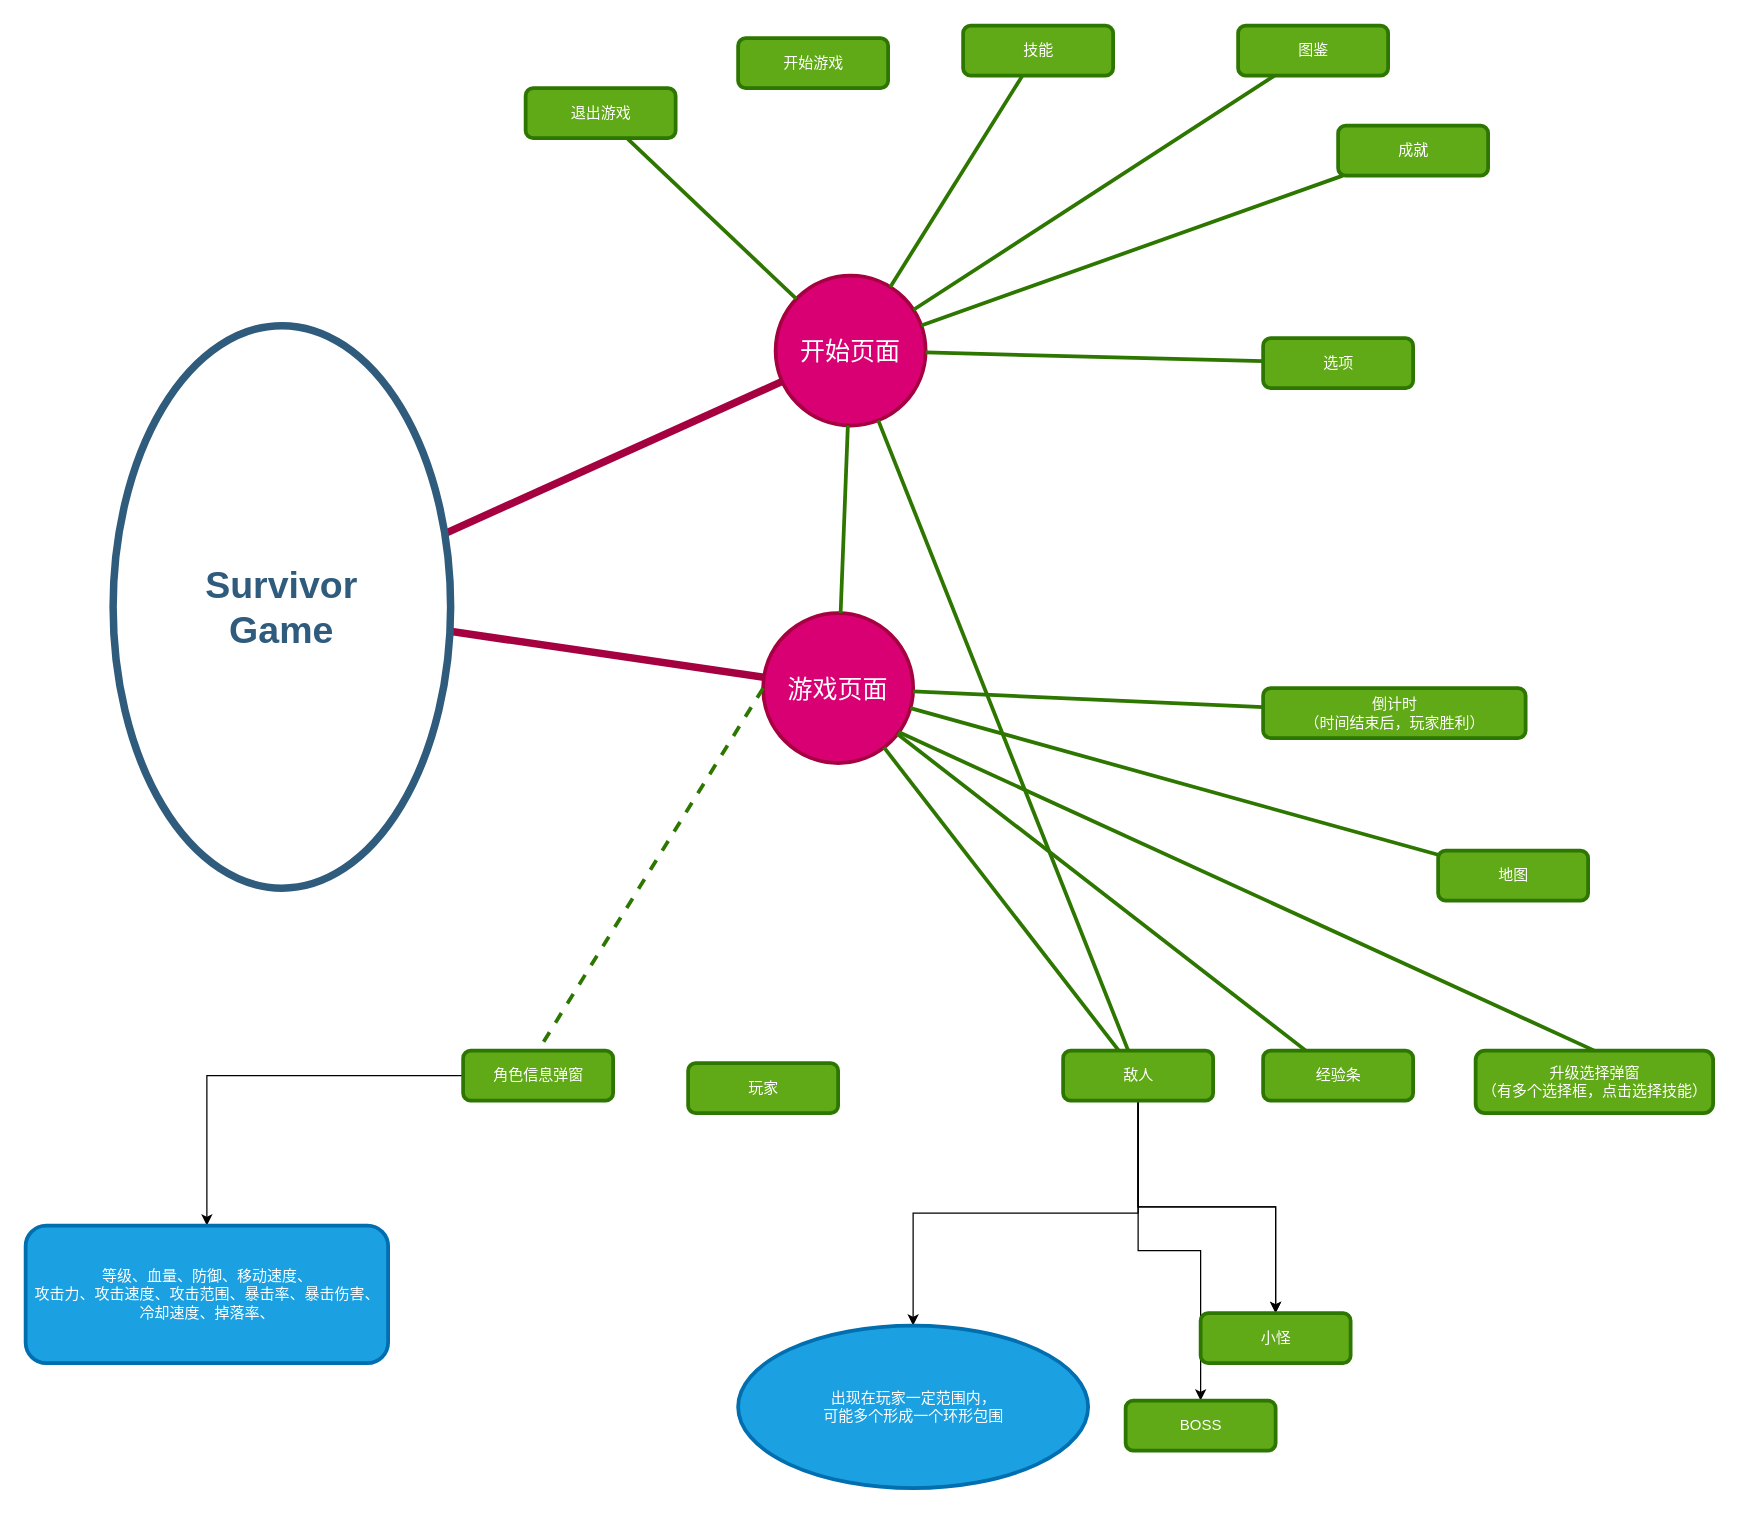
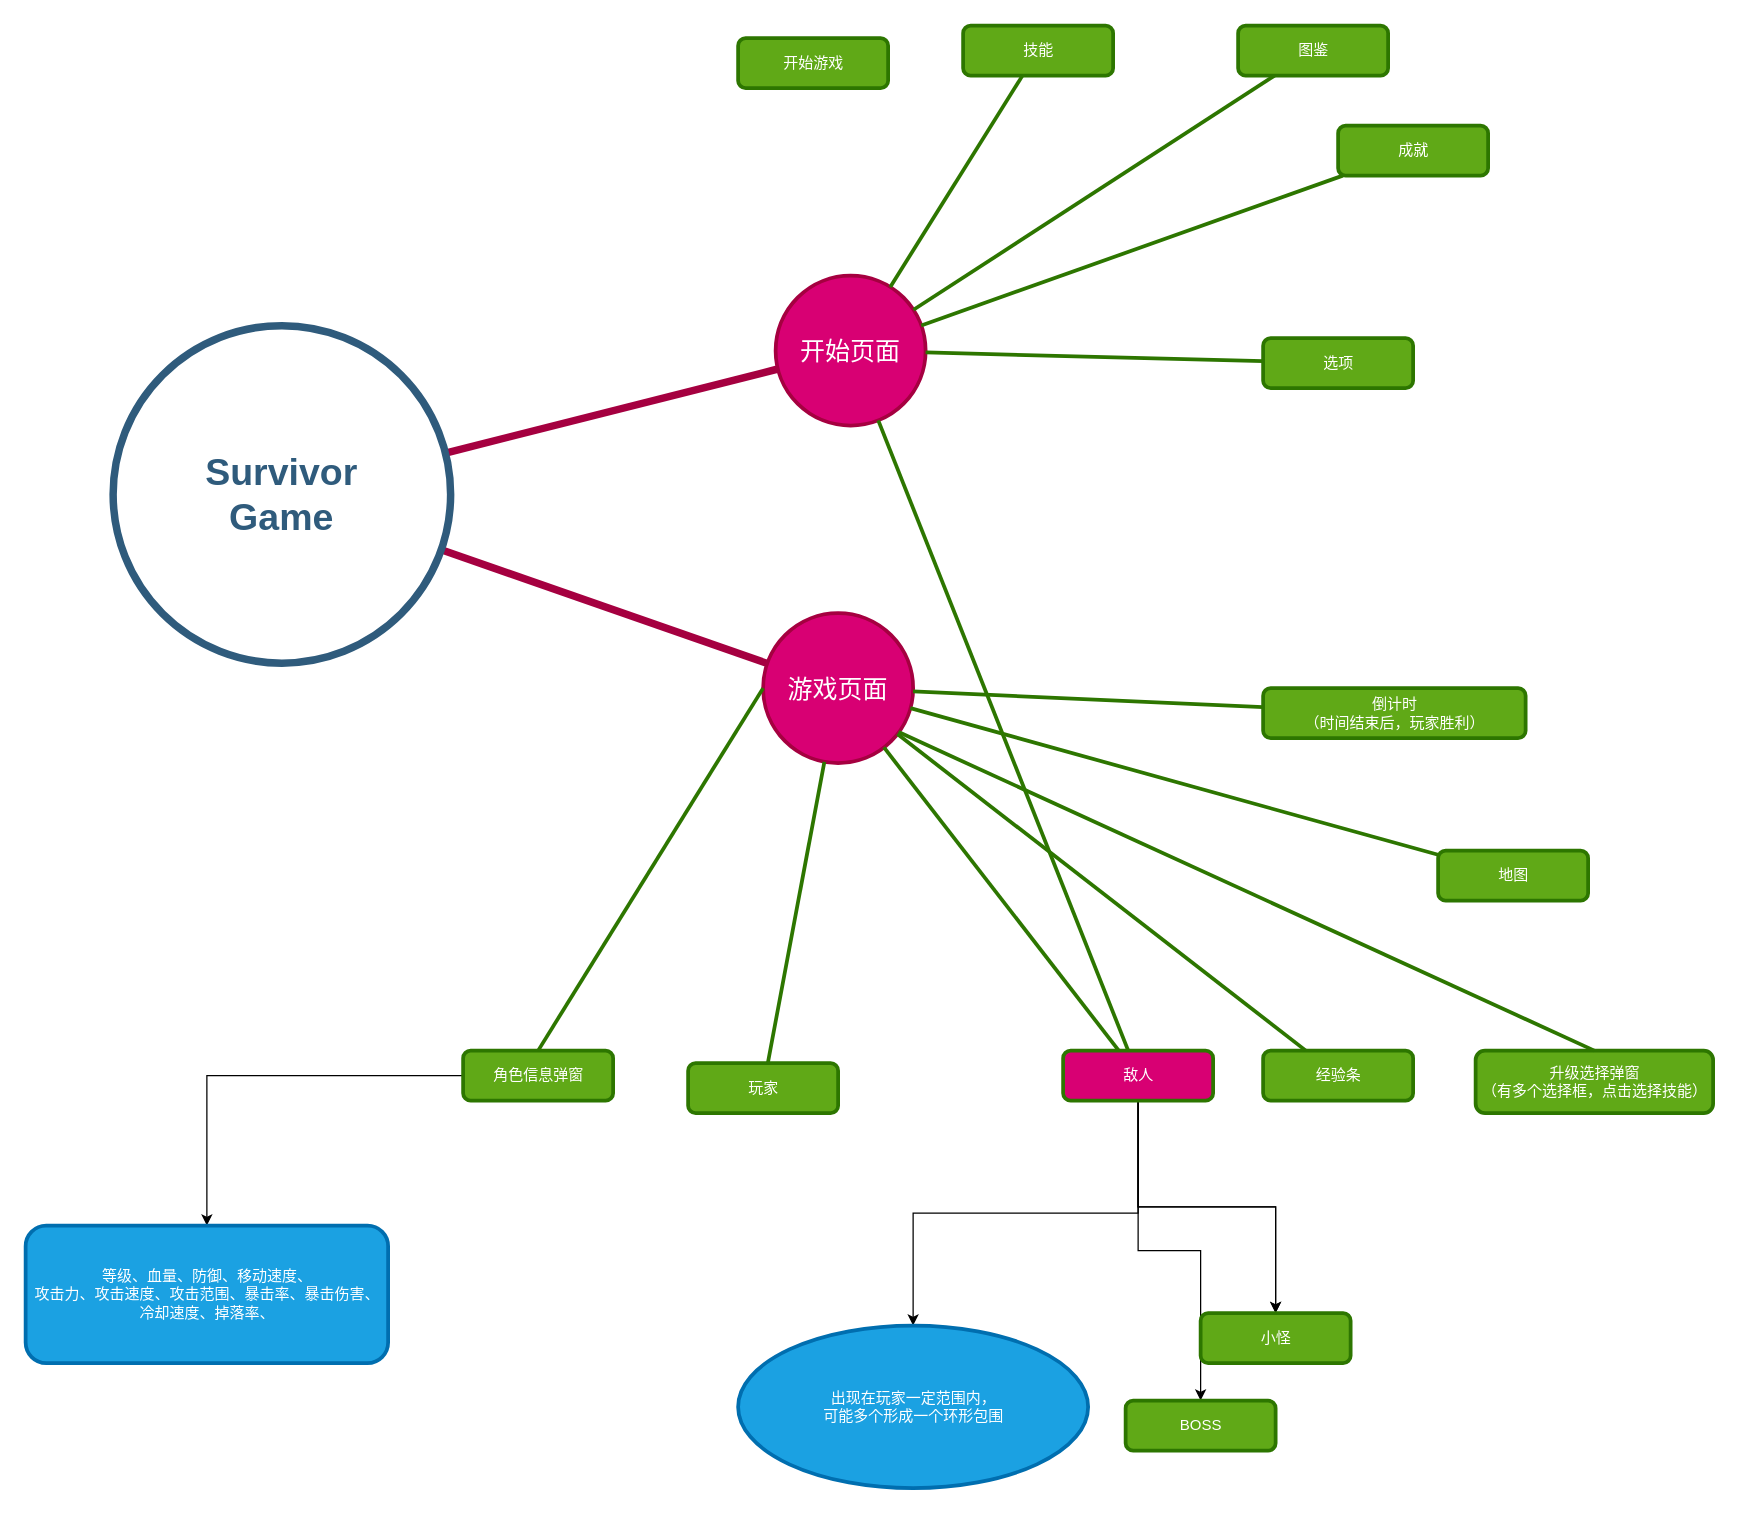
(601, 113) -> none
(712, 219) -> none
(844, 520) -> (796, 912)
(282, 607) -> (282, 494)
(649, 873) -> (649, 873)
(1138, 1076) -> (1138, 1076)
